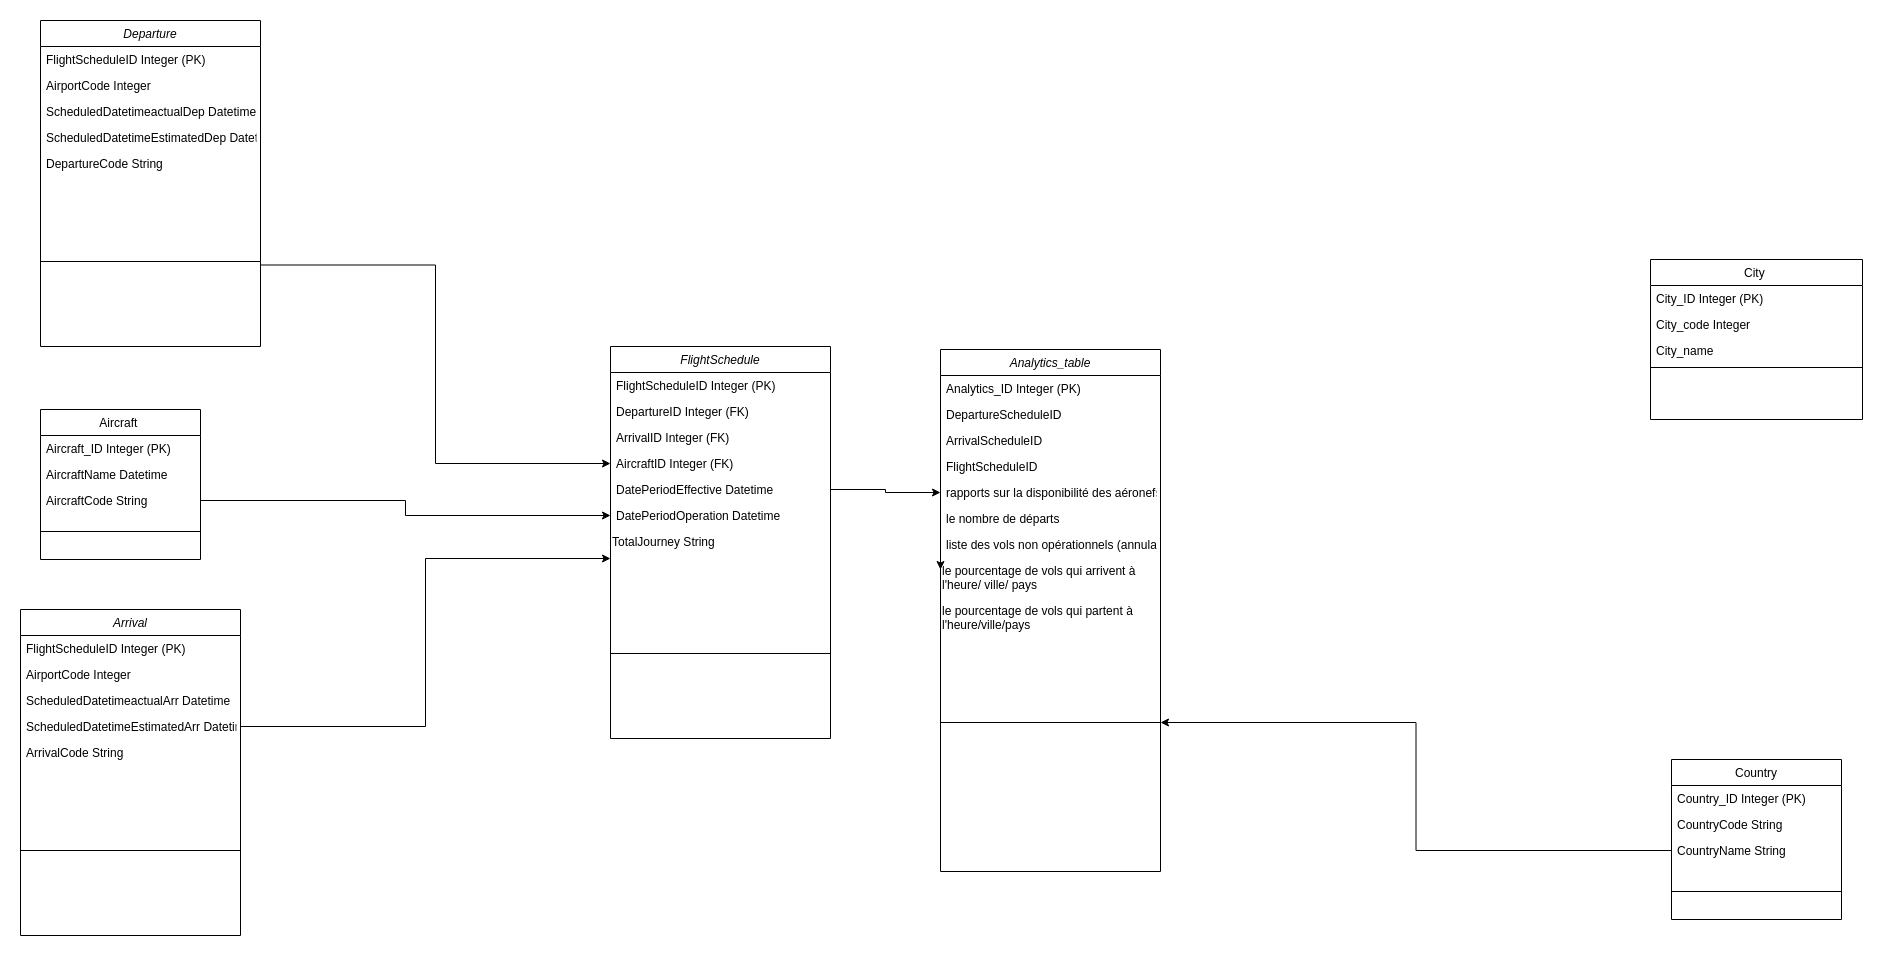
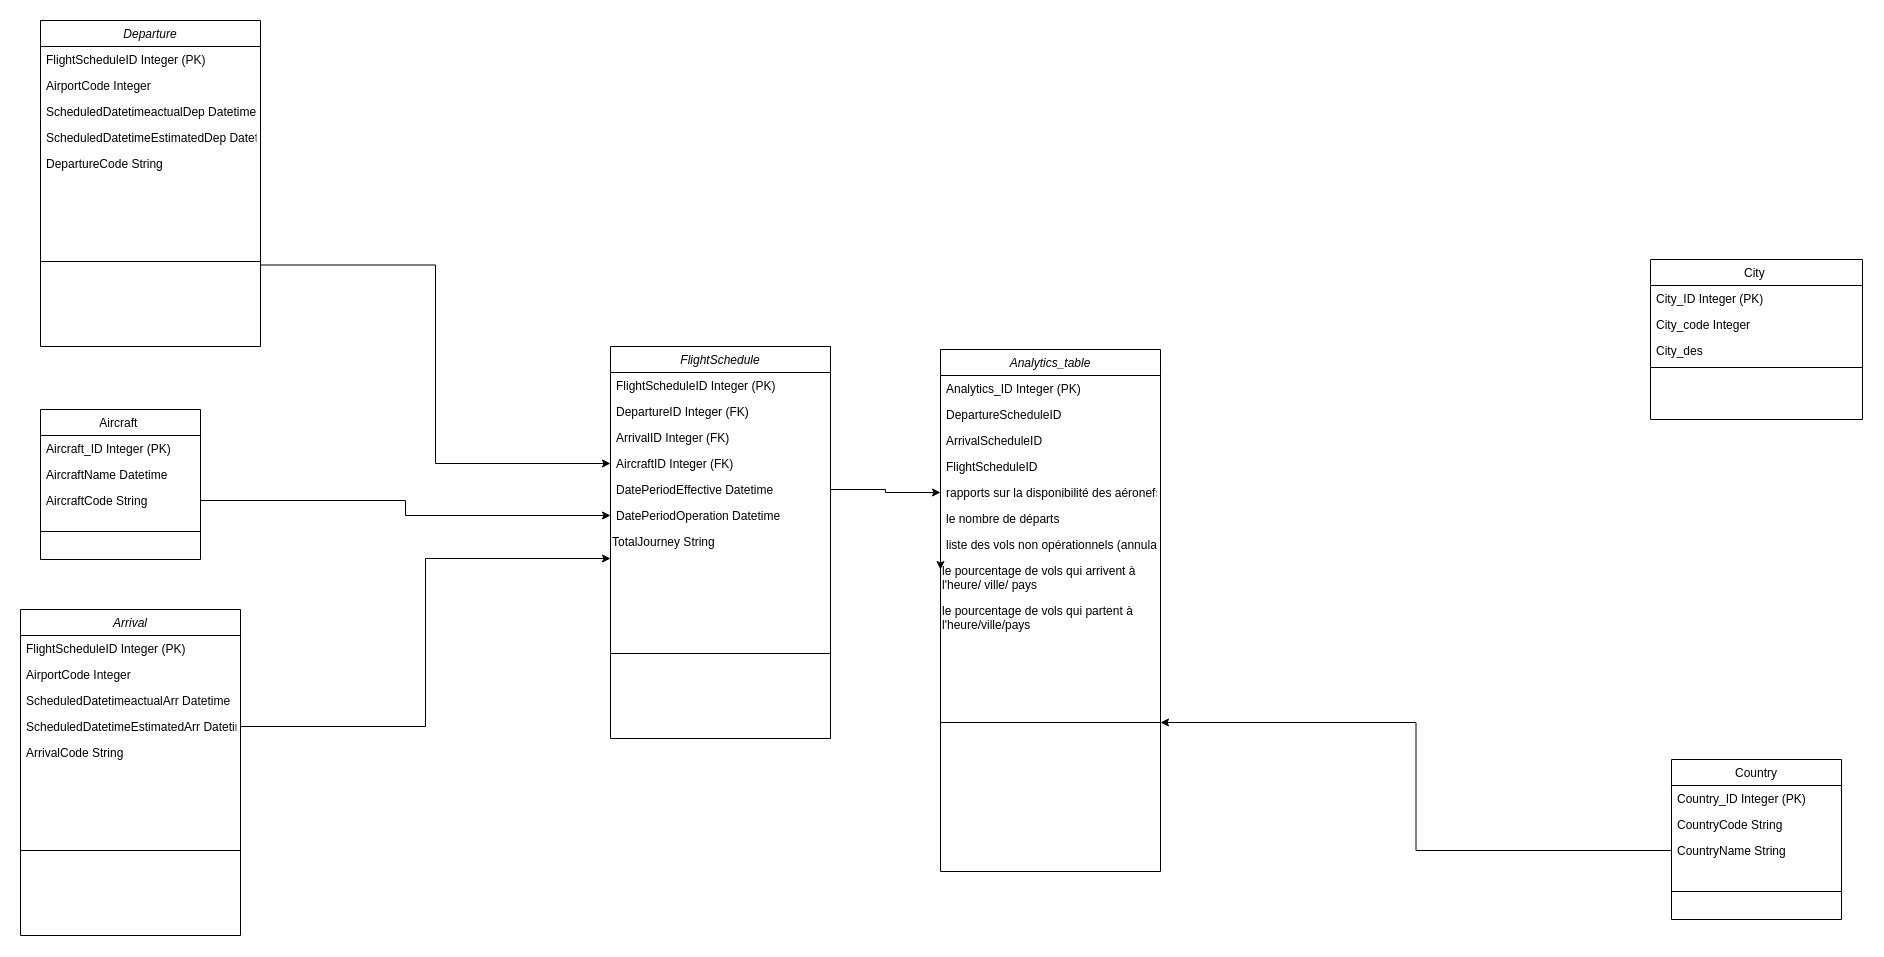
(1685, 351) -> (1681, 351)
